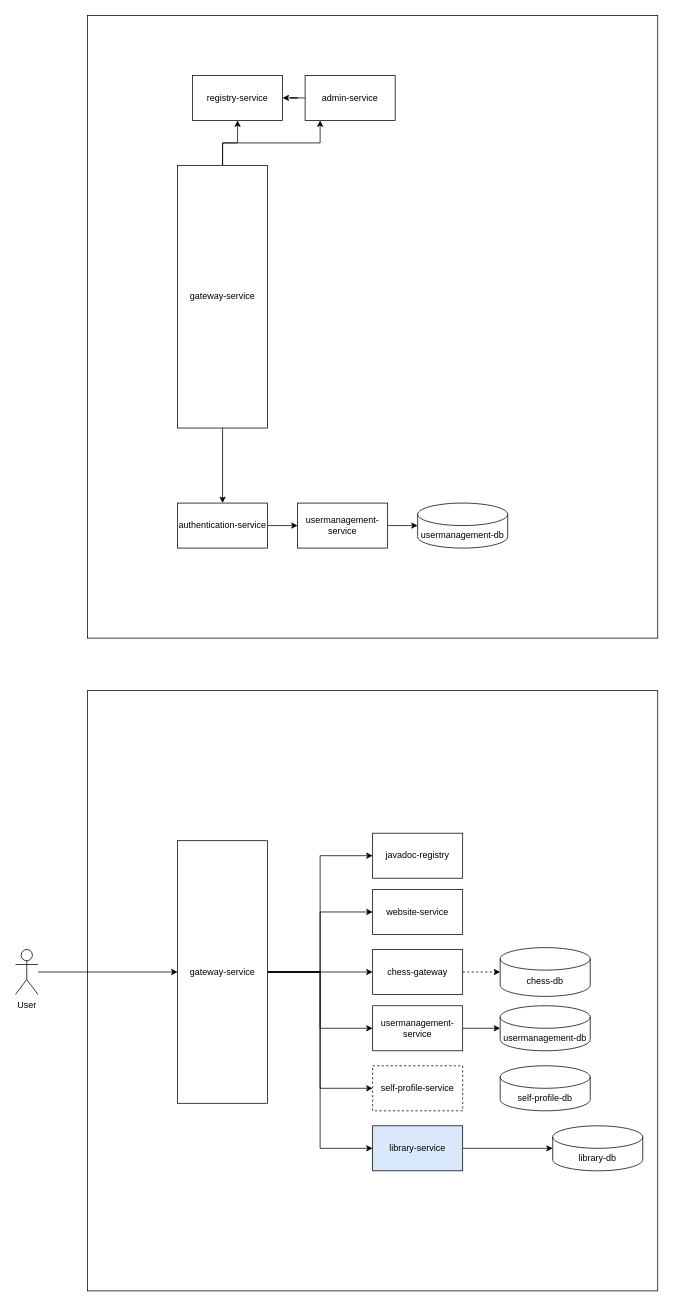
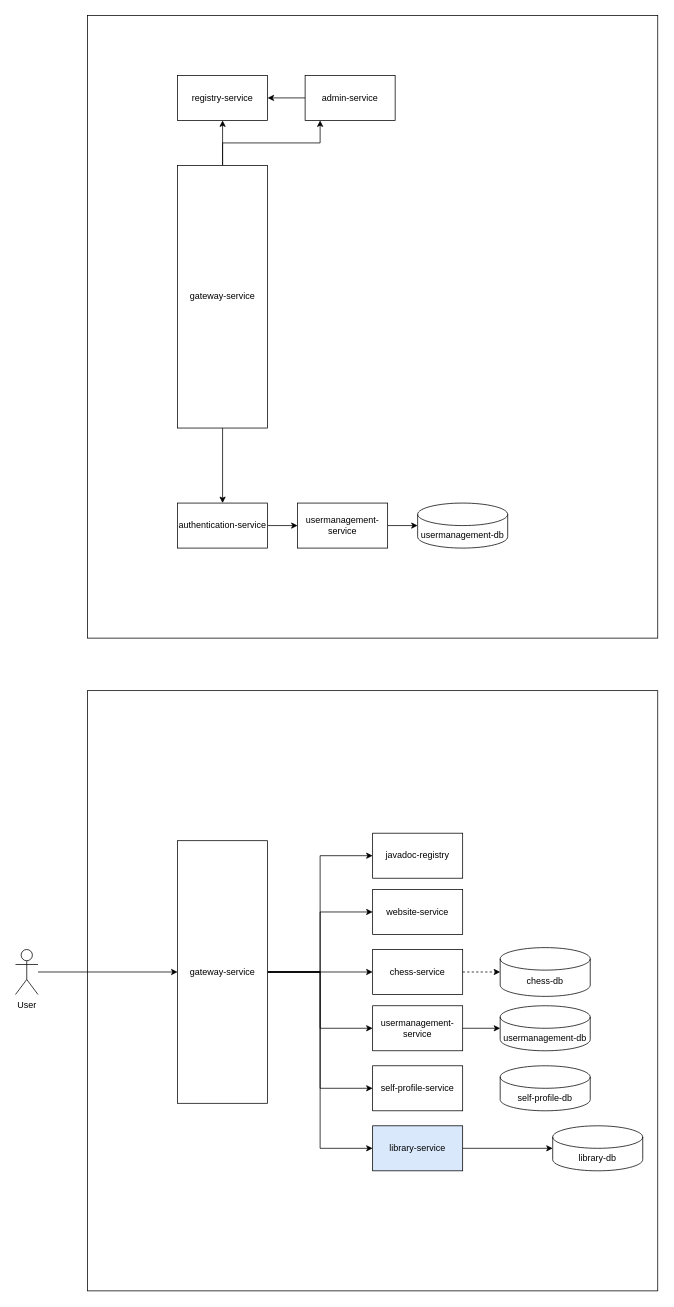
(237, 98) -> (222, 98)
(417, 972) -> (417, 972)
(417, 1088) -> (417, 1088)
